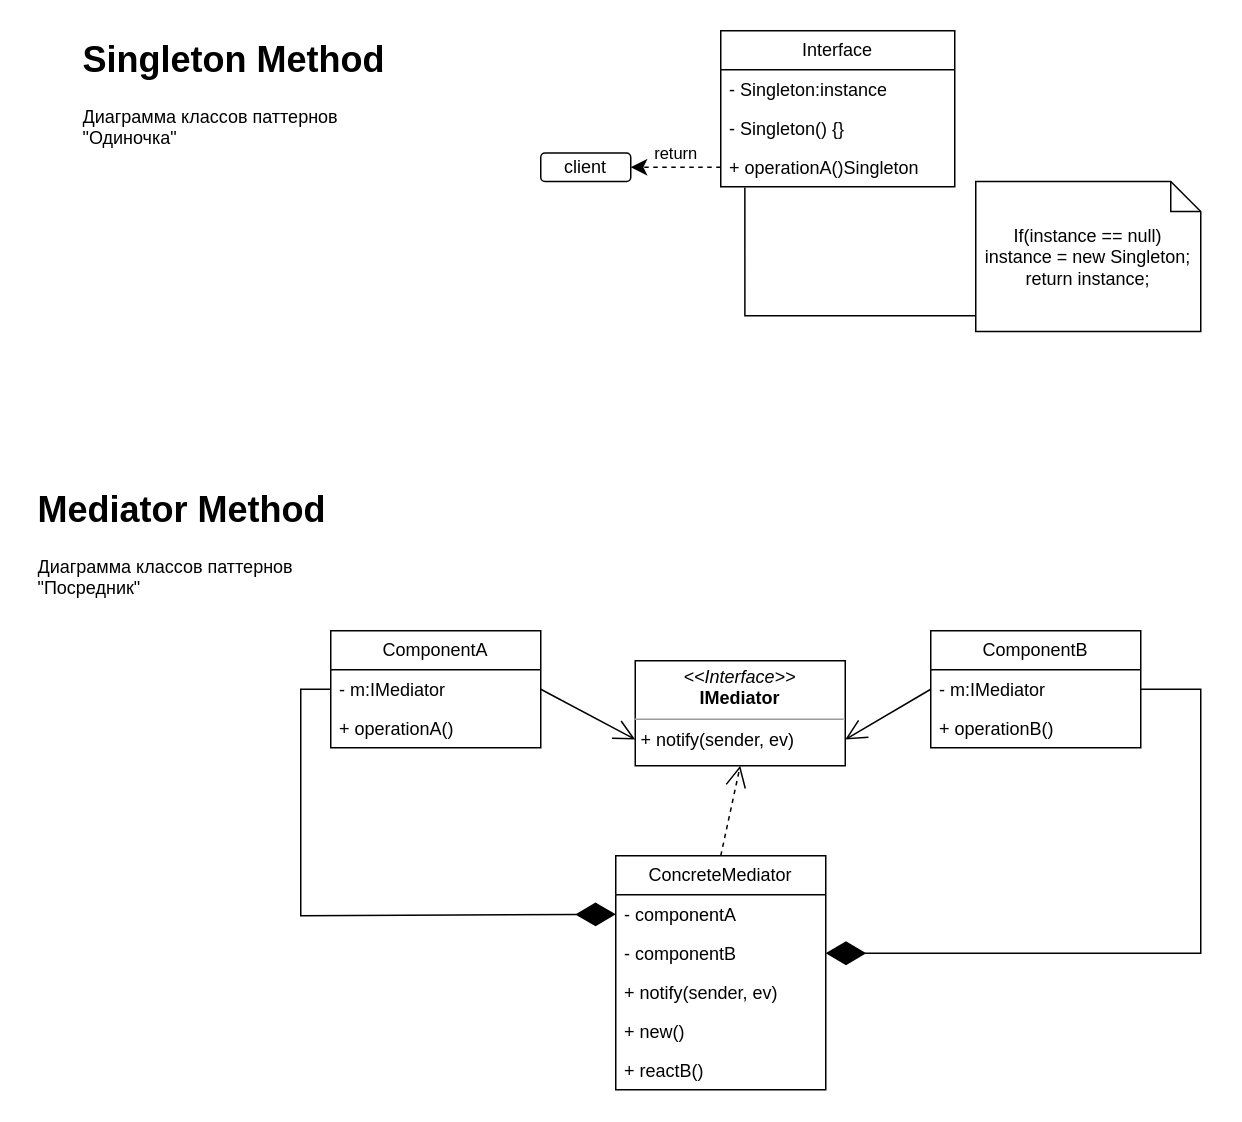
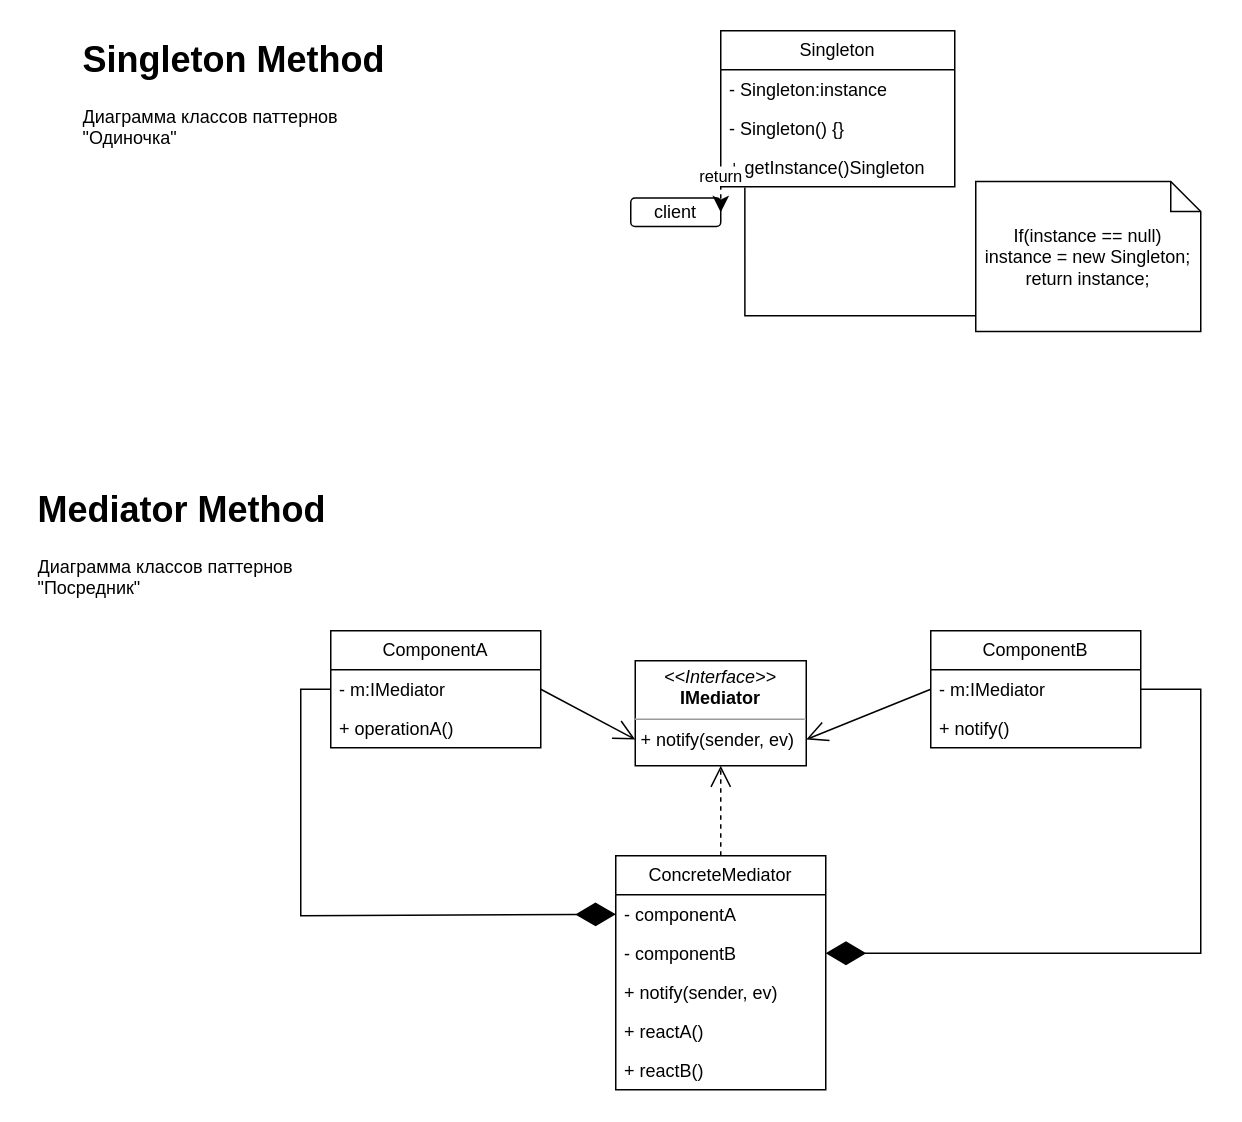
(838, 50) -> (838, 50)
(586, 167) -> (676, 212)
(839, 169) -> (839, 180)
(740, 713) -> (721, 713)
(1006, 730) -> (985, 730)
(658, 1033) -> (673, 1033)
